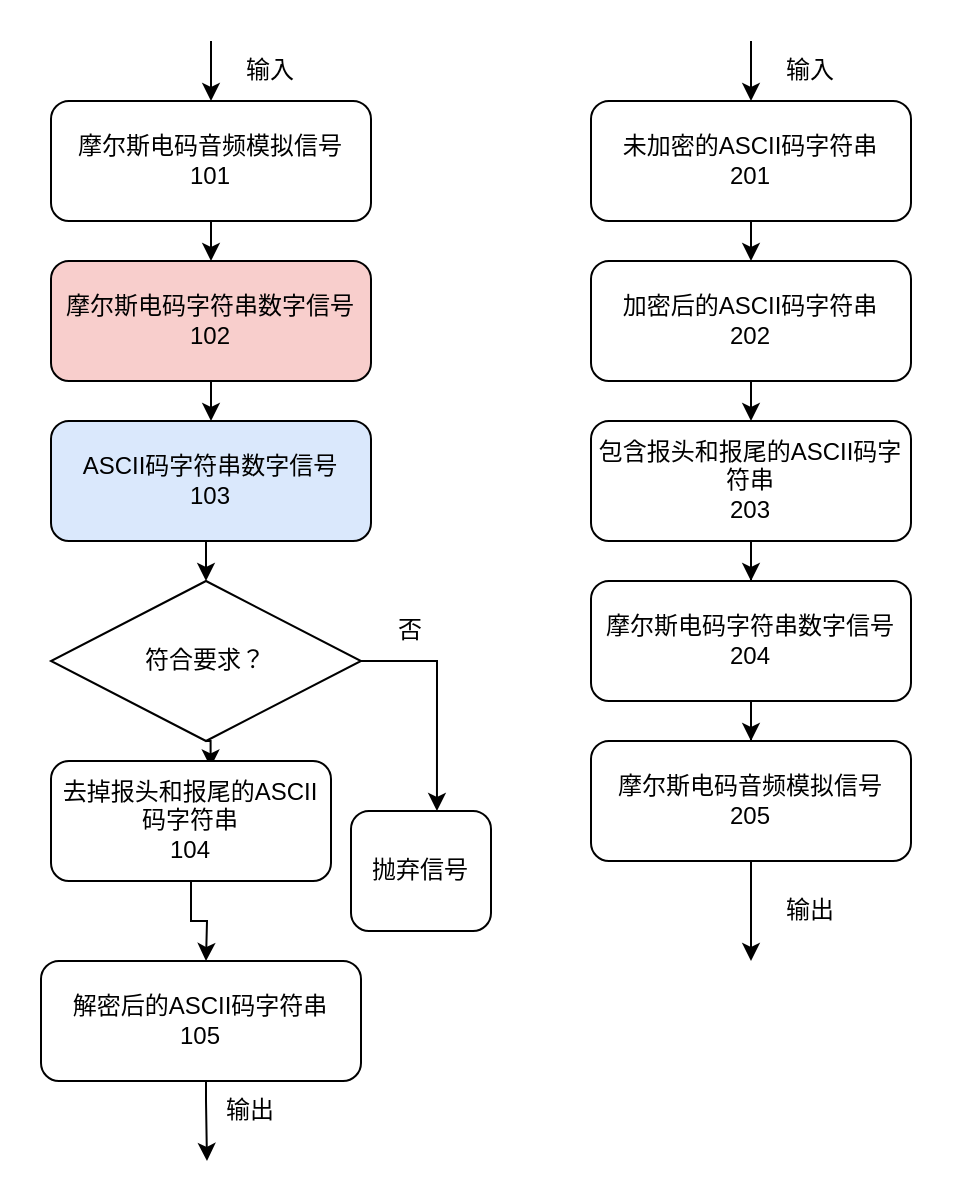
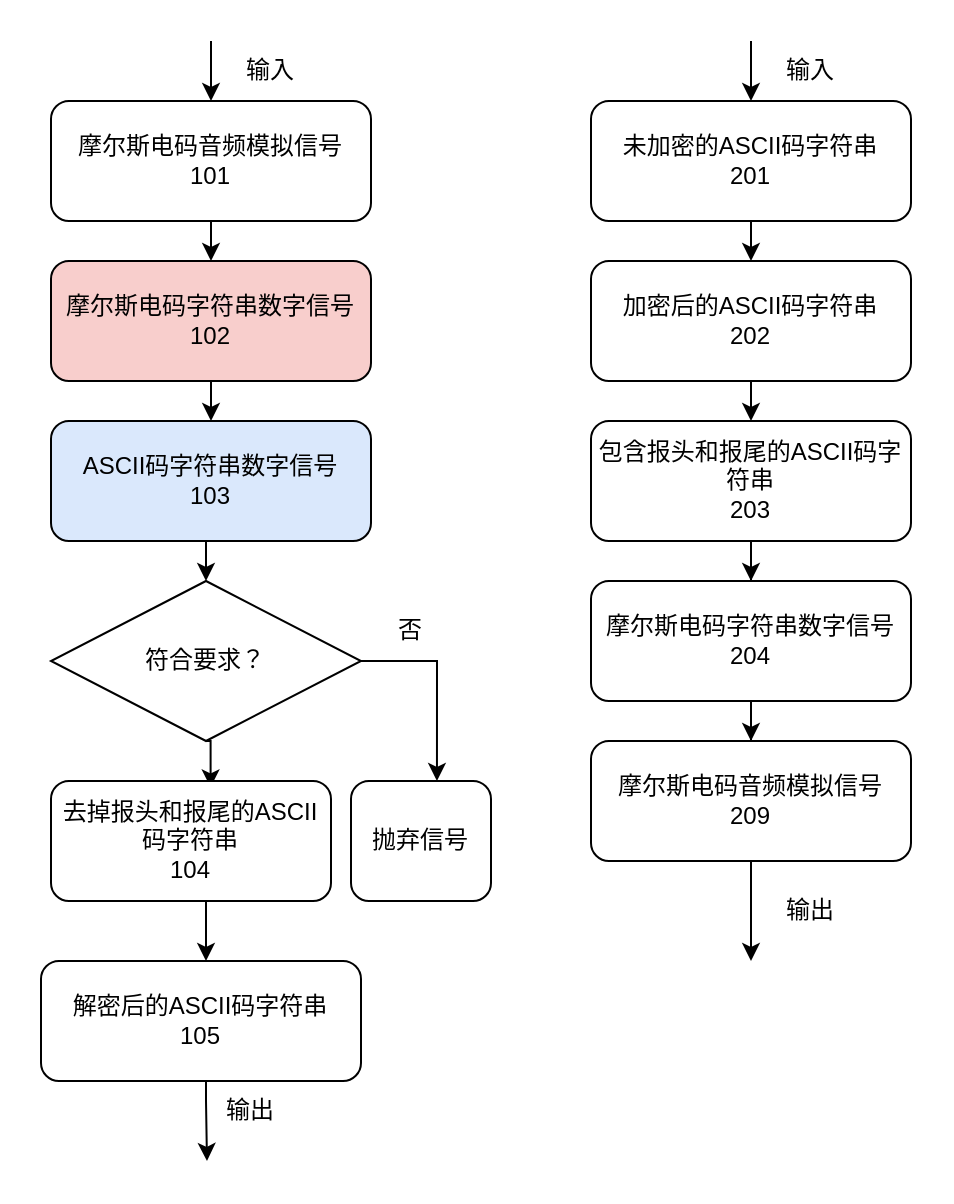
(751, 801) -> (751, 801)
(191, 821) -> (191, 841)
(421, 871) -> (421, 841)
